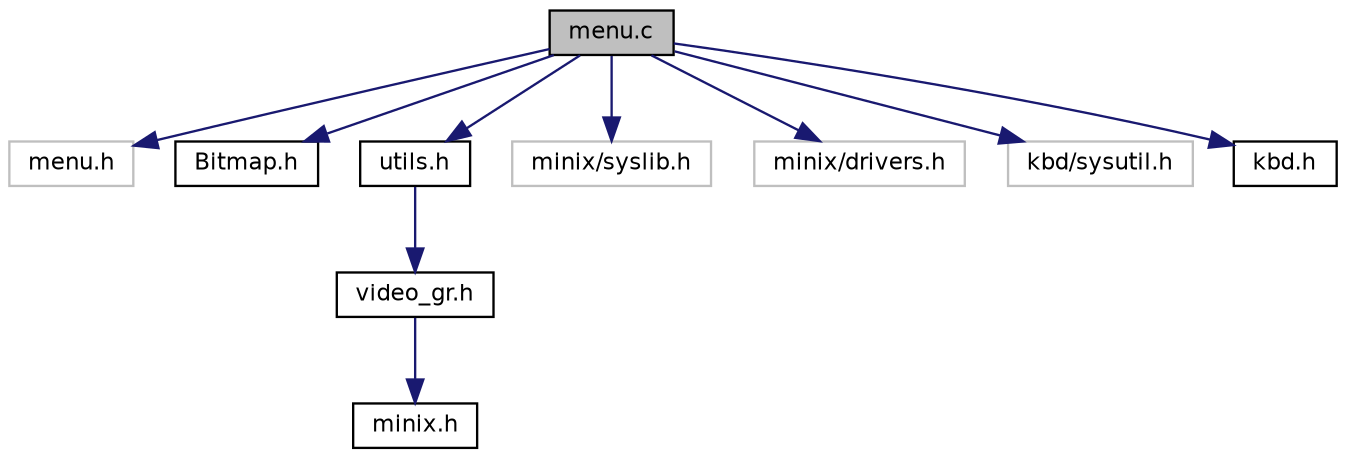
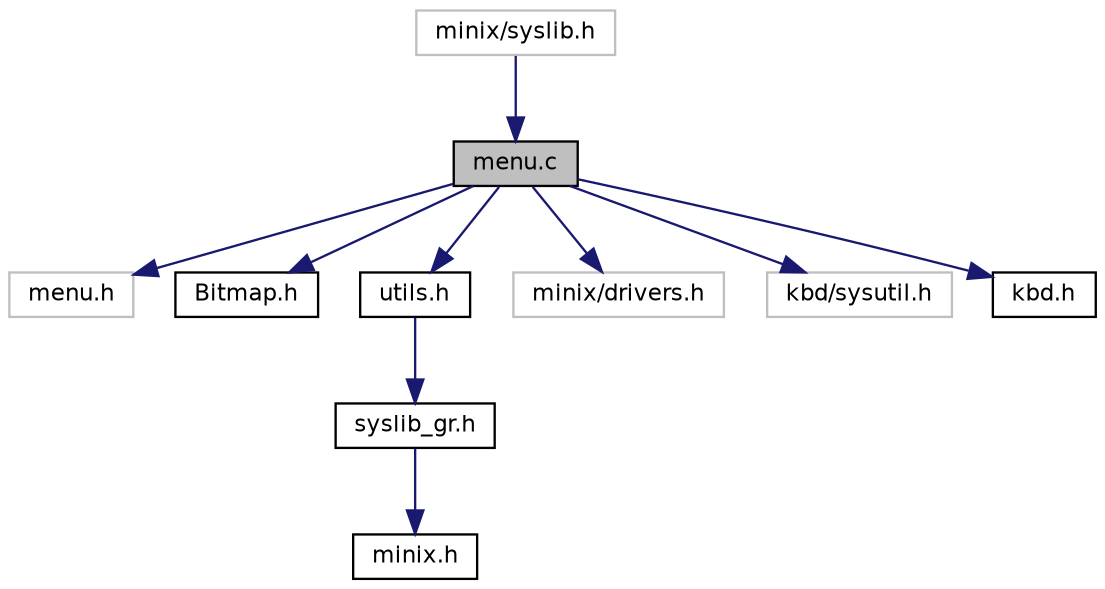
(612, 86) -> (516, 86)
(415, 295) -> (415, 426)
